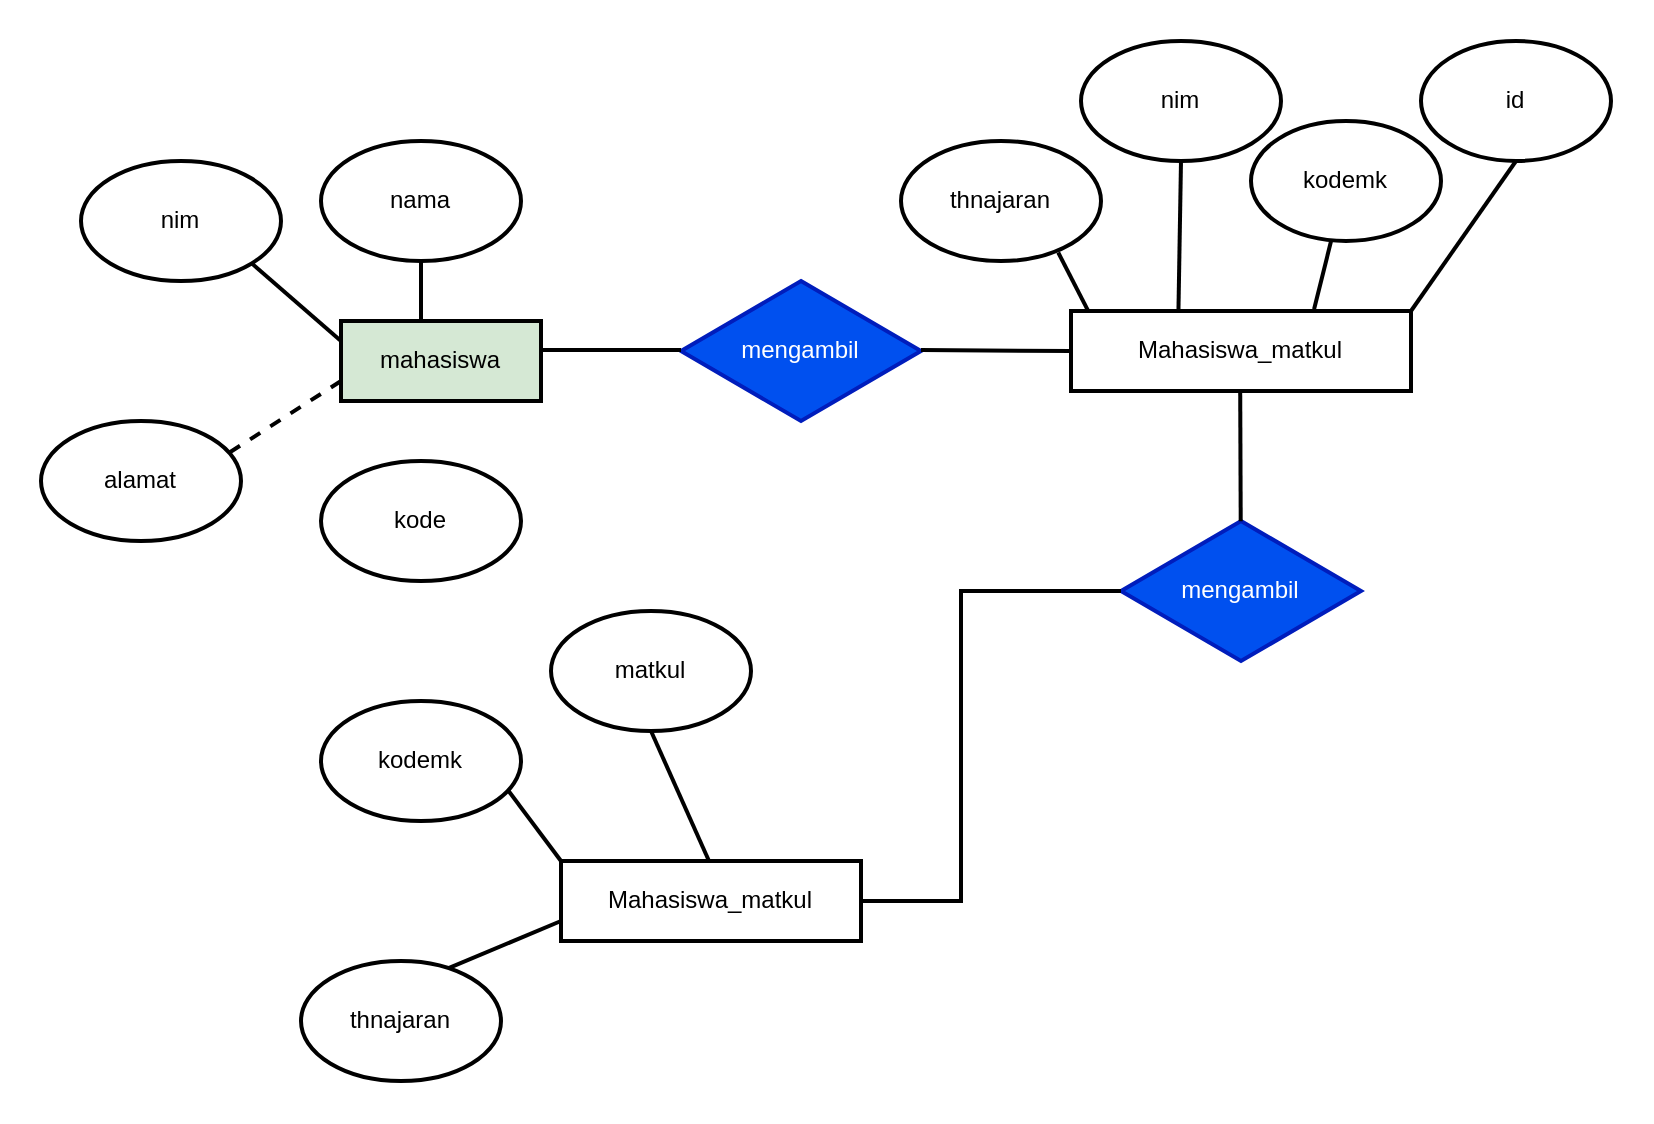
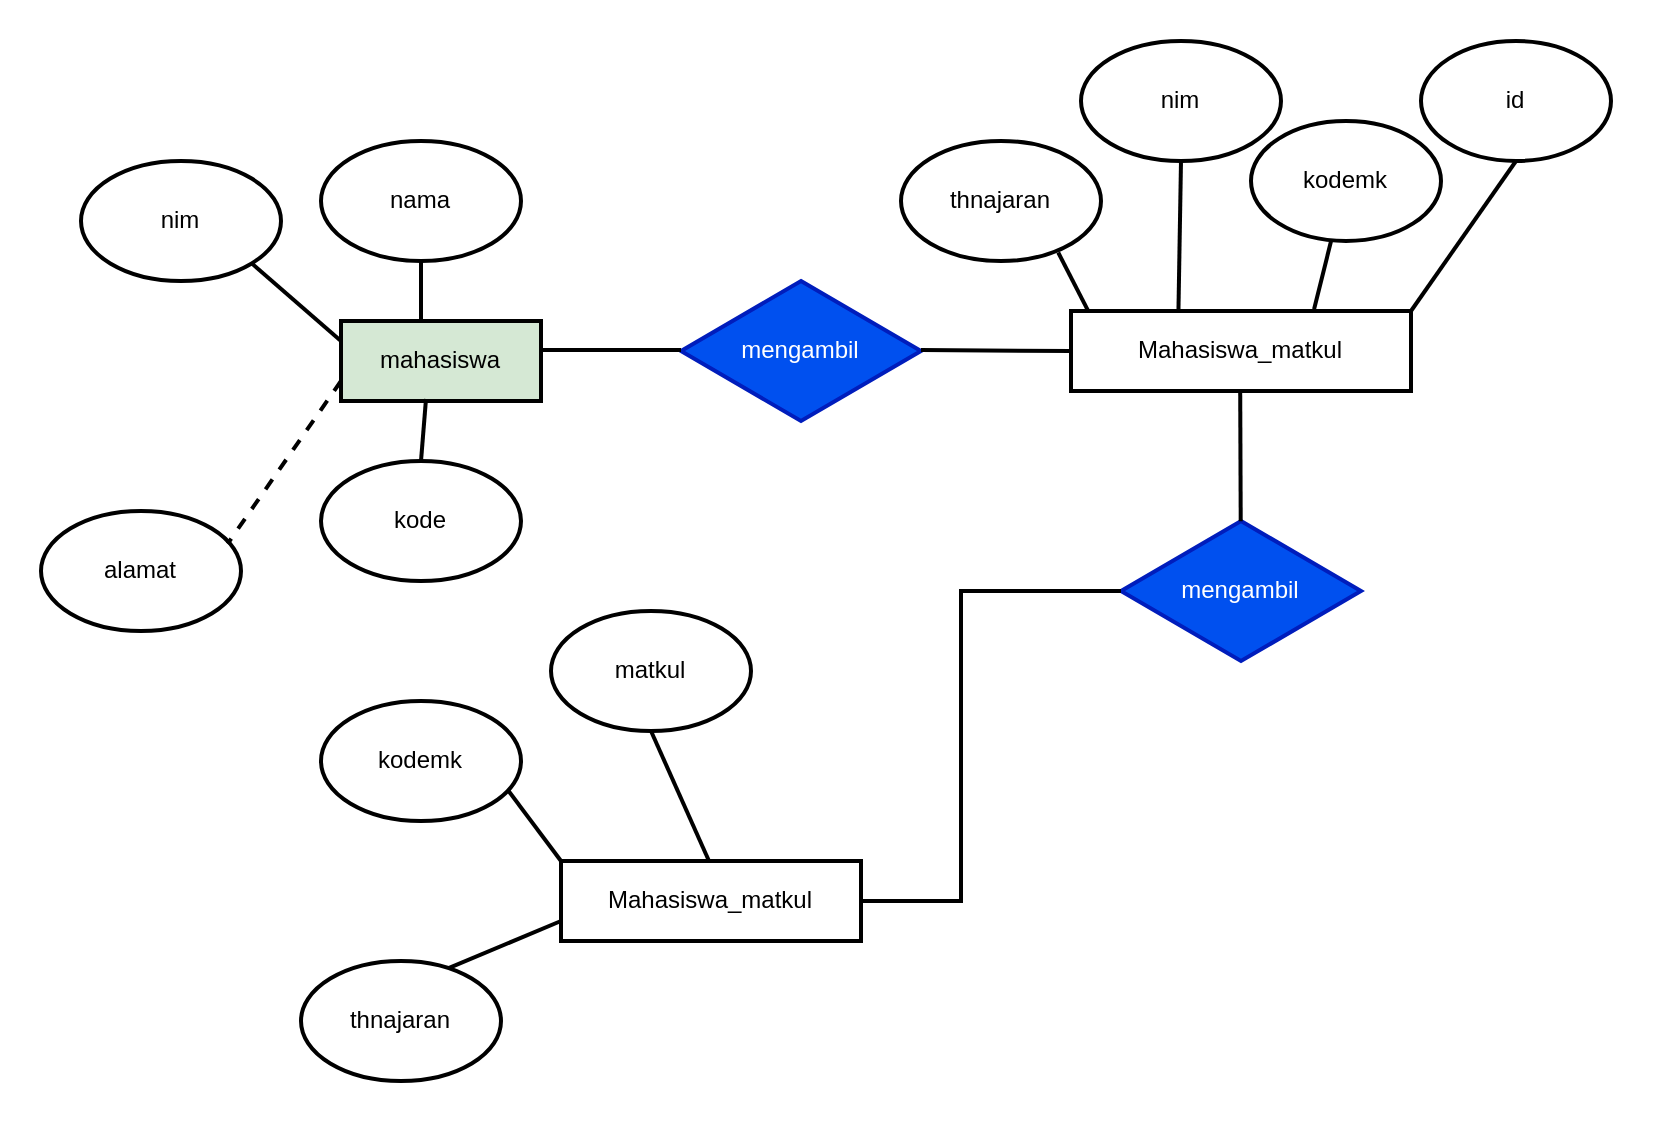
none -> (423, 431)
(141, 481) -> (141, 571)
